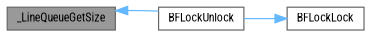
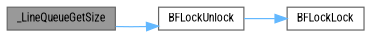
(143, 11) -> (131, 27)
